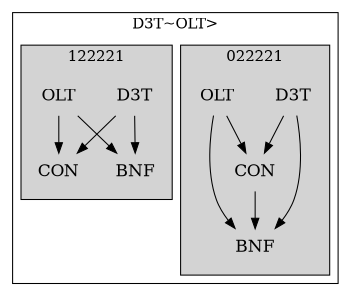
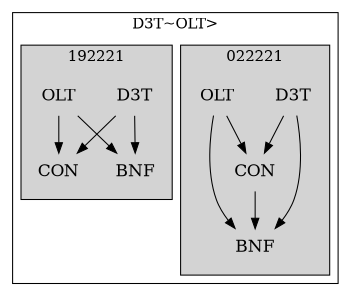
(97, 57) -> (97, 57)
